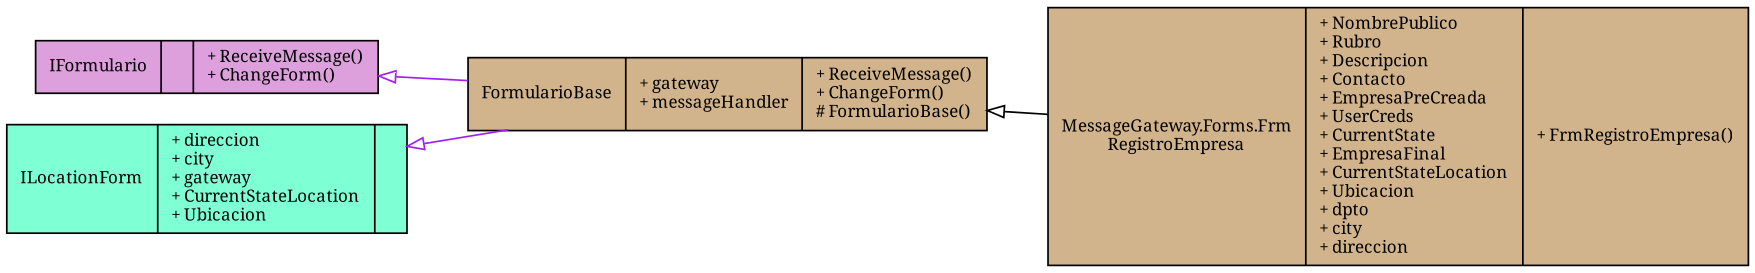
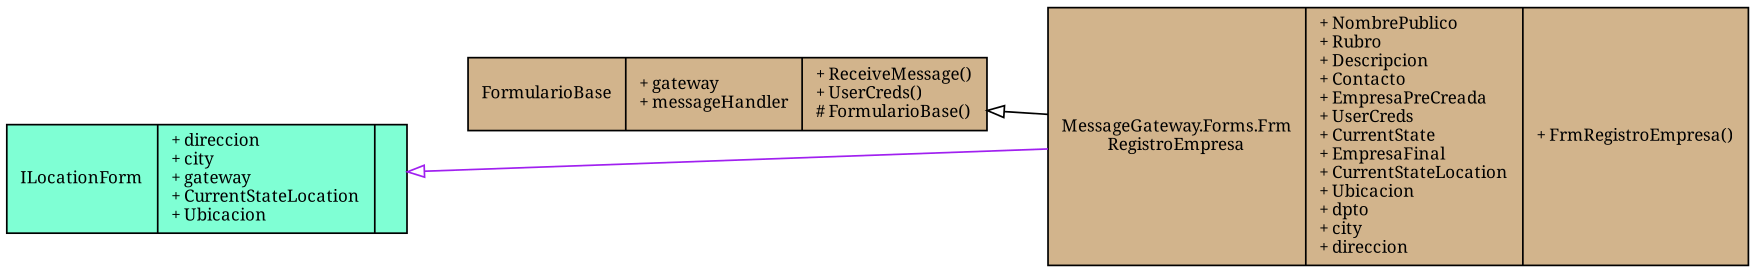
(207, 67) -> none
(880, 93) -> (870, 93)
(466, 137) -> (736, 160)
